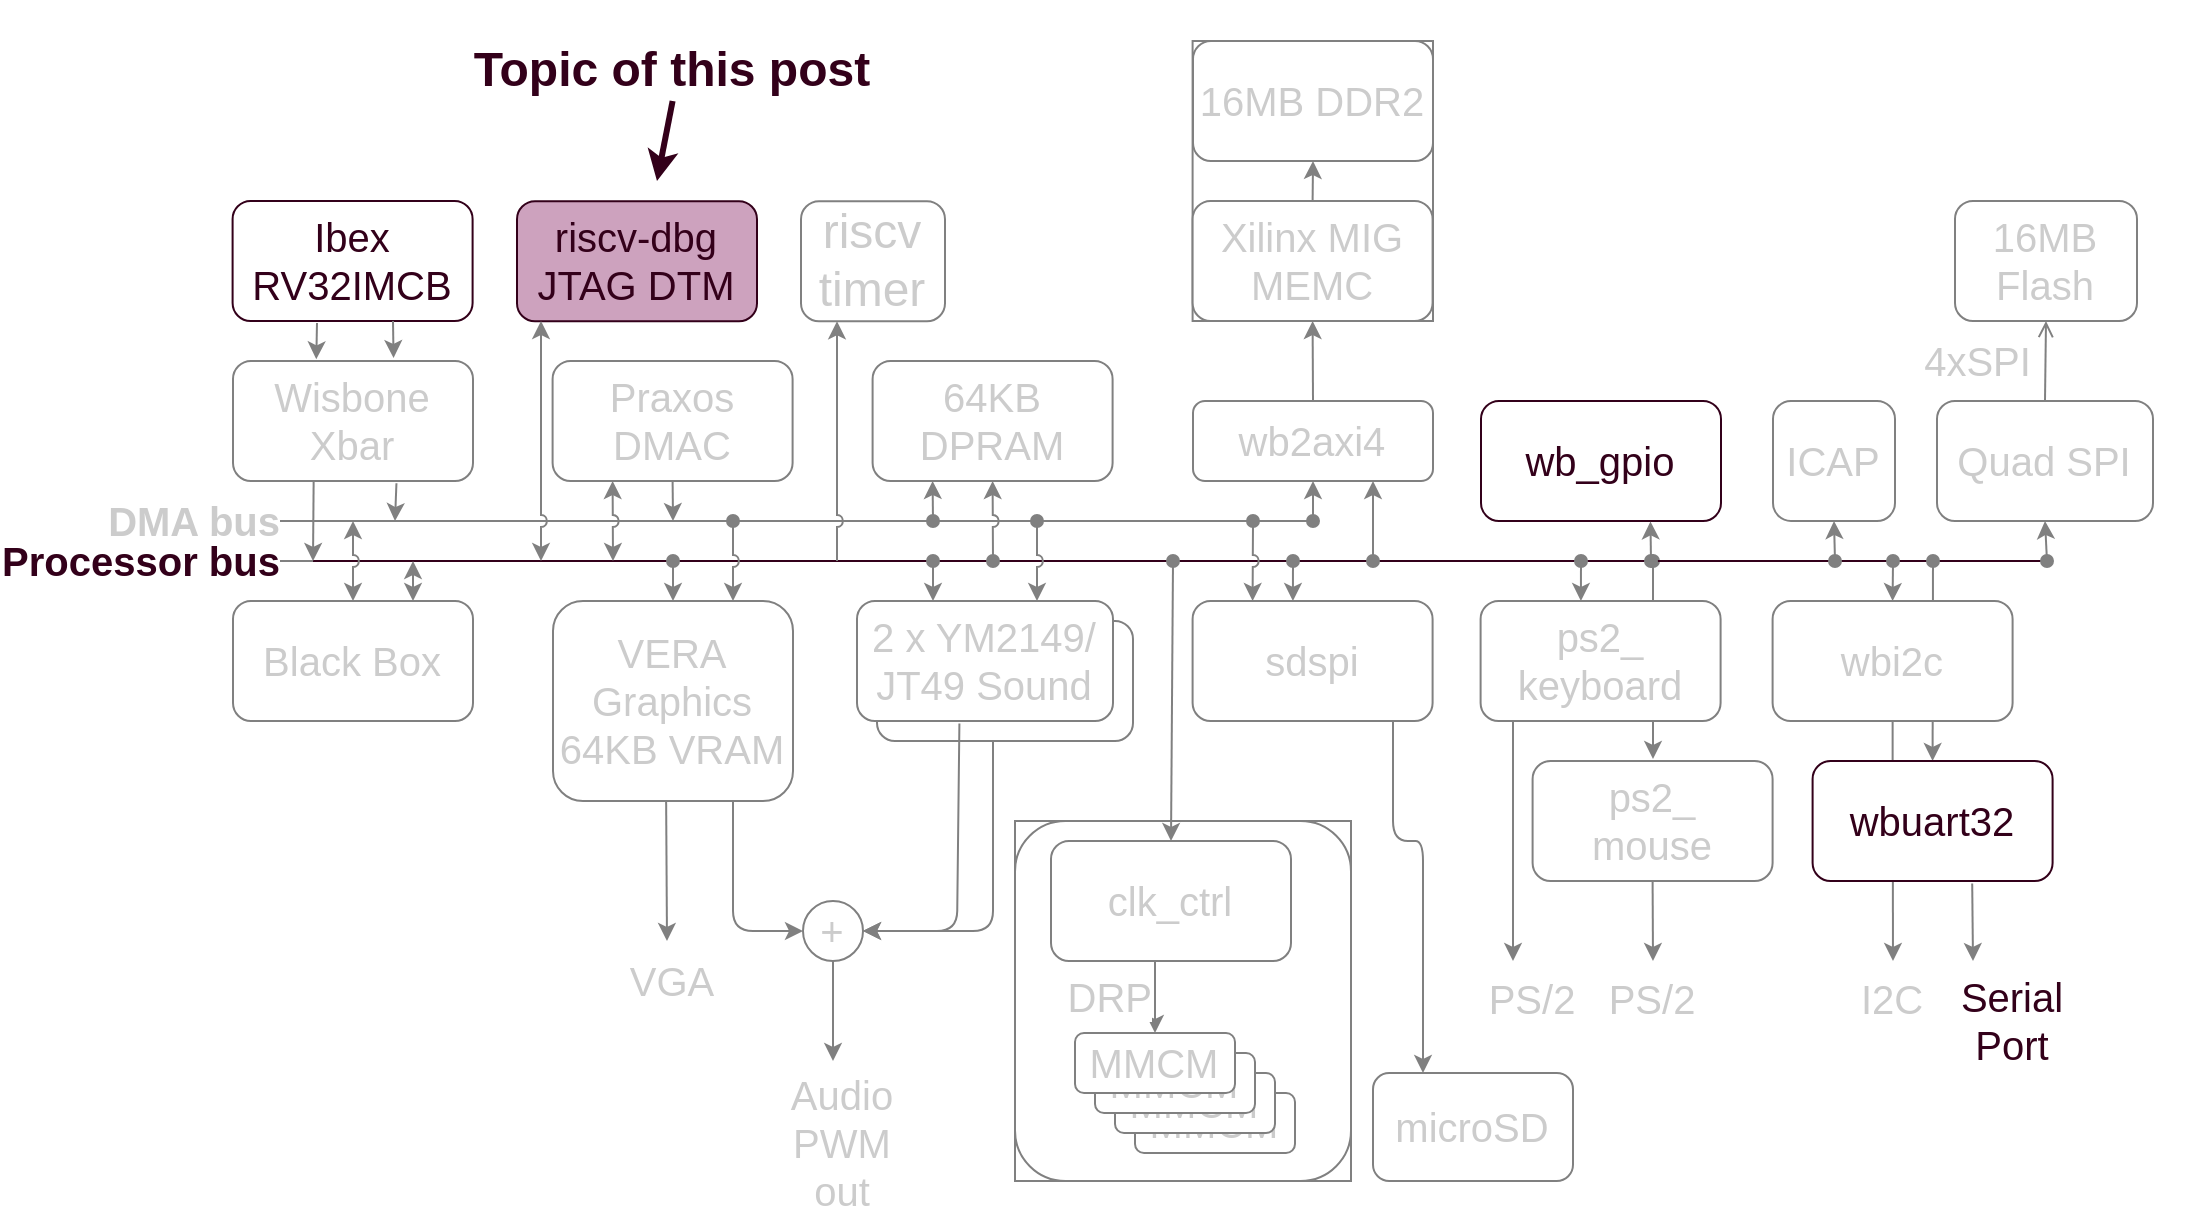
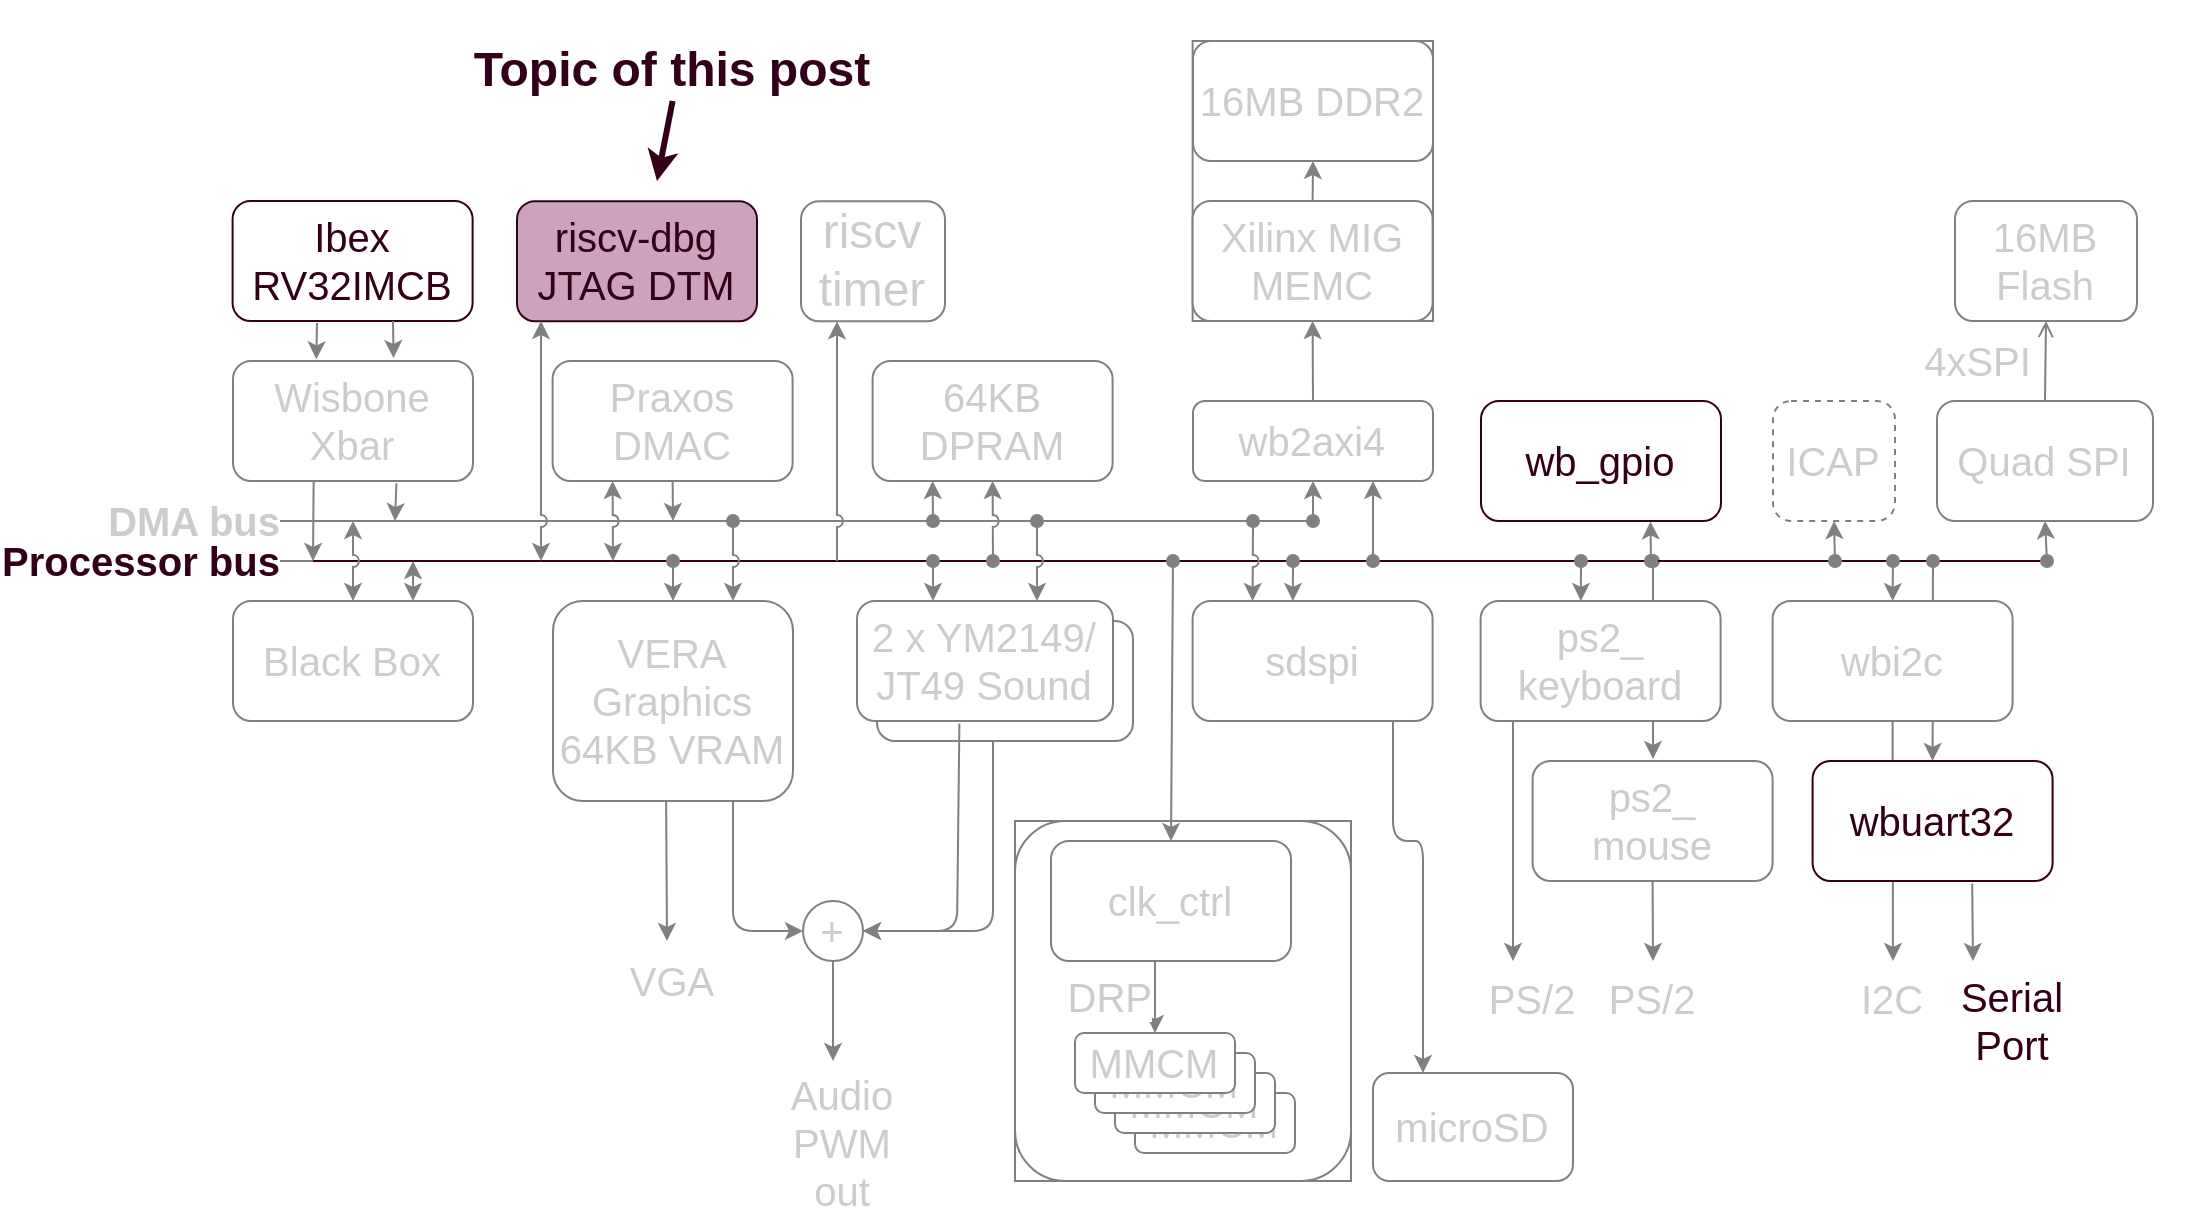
(1834, 461) -> (1834, 461)
